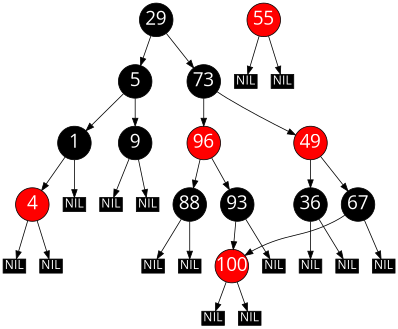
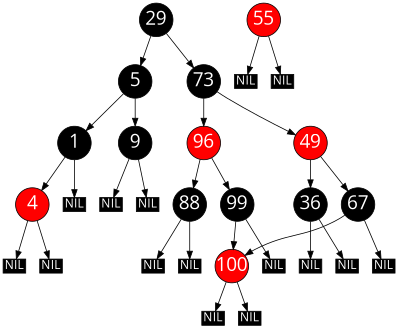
(237, 205) -> (237, 205)
